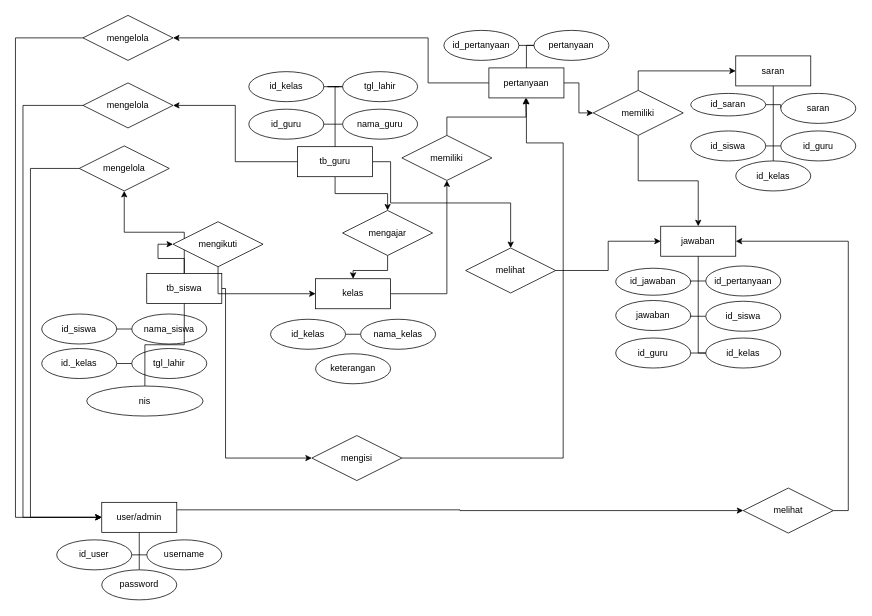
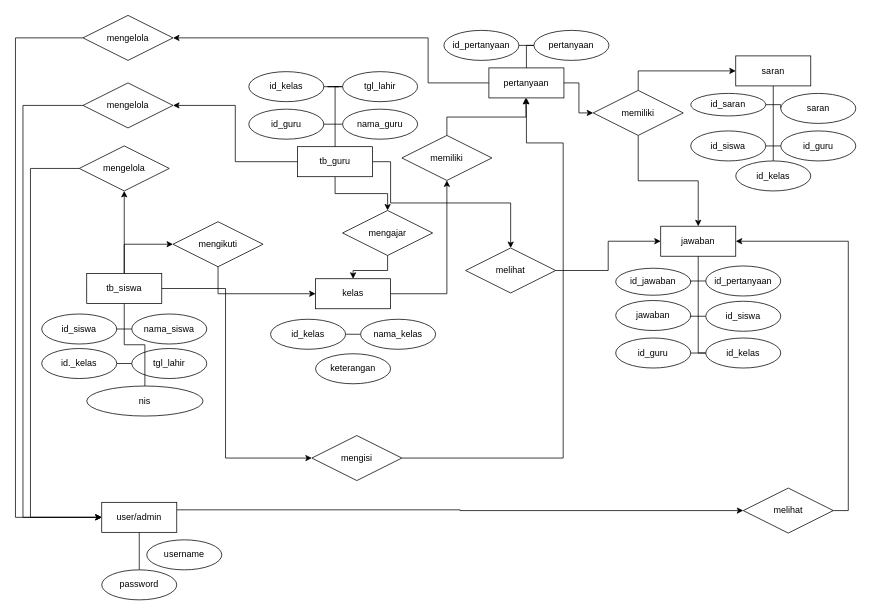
(184, 288) -> (124, 288)
(94, 555) -> none
(137, 555) -> none
